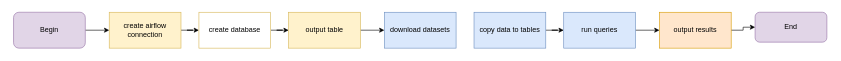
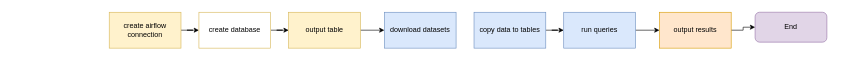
(48, 30) -> none
(103, 30) -> none
